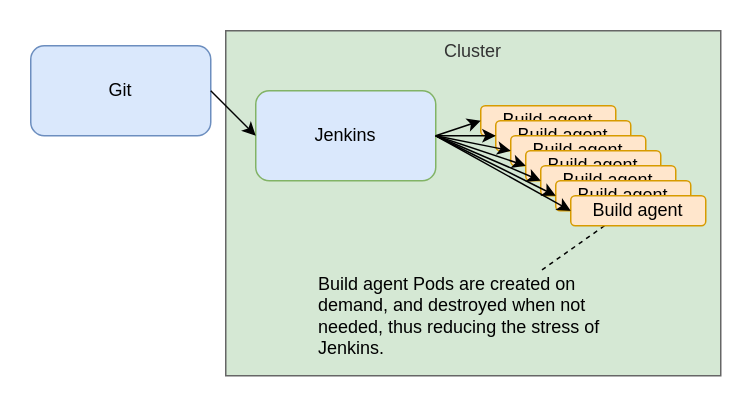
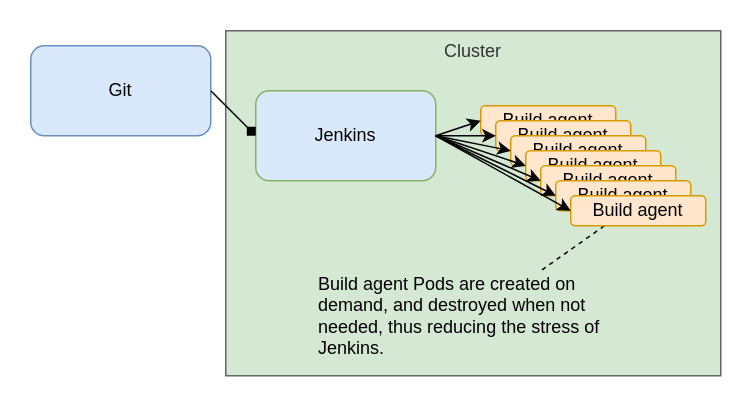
(248, 128) -> (247, 127)
